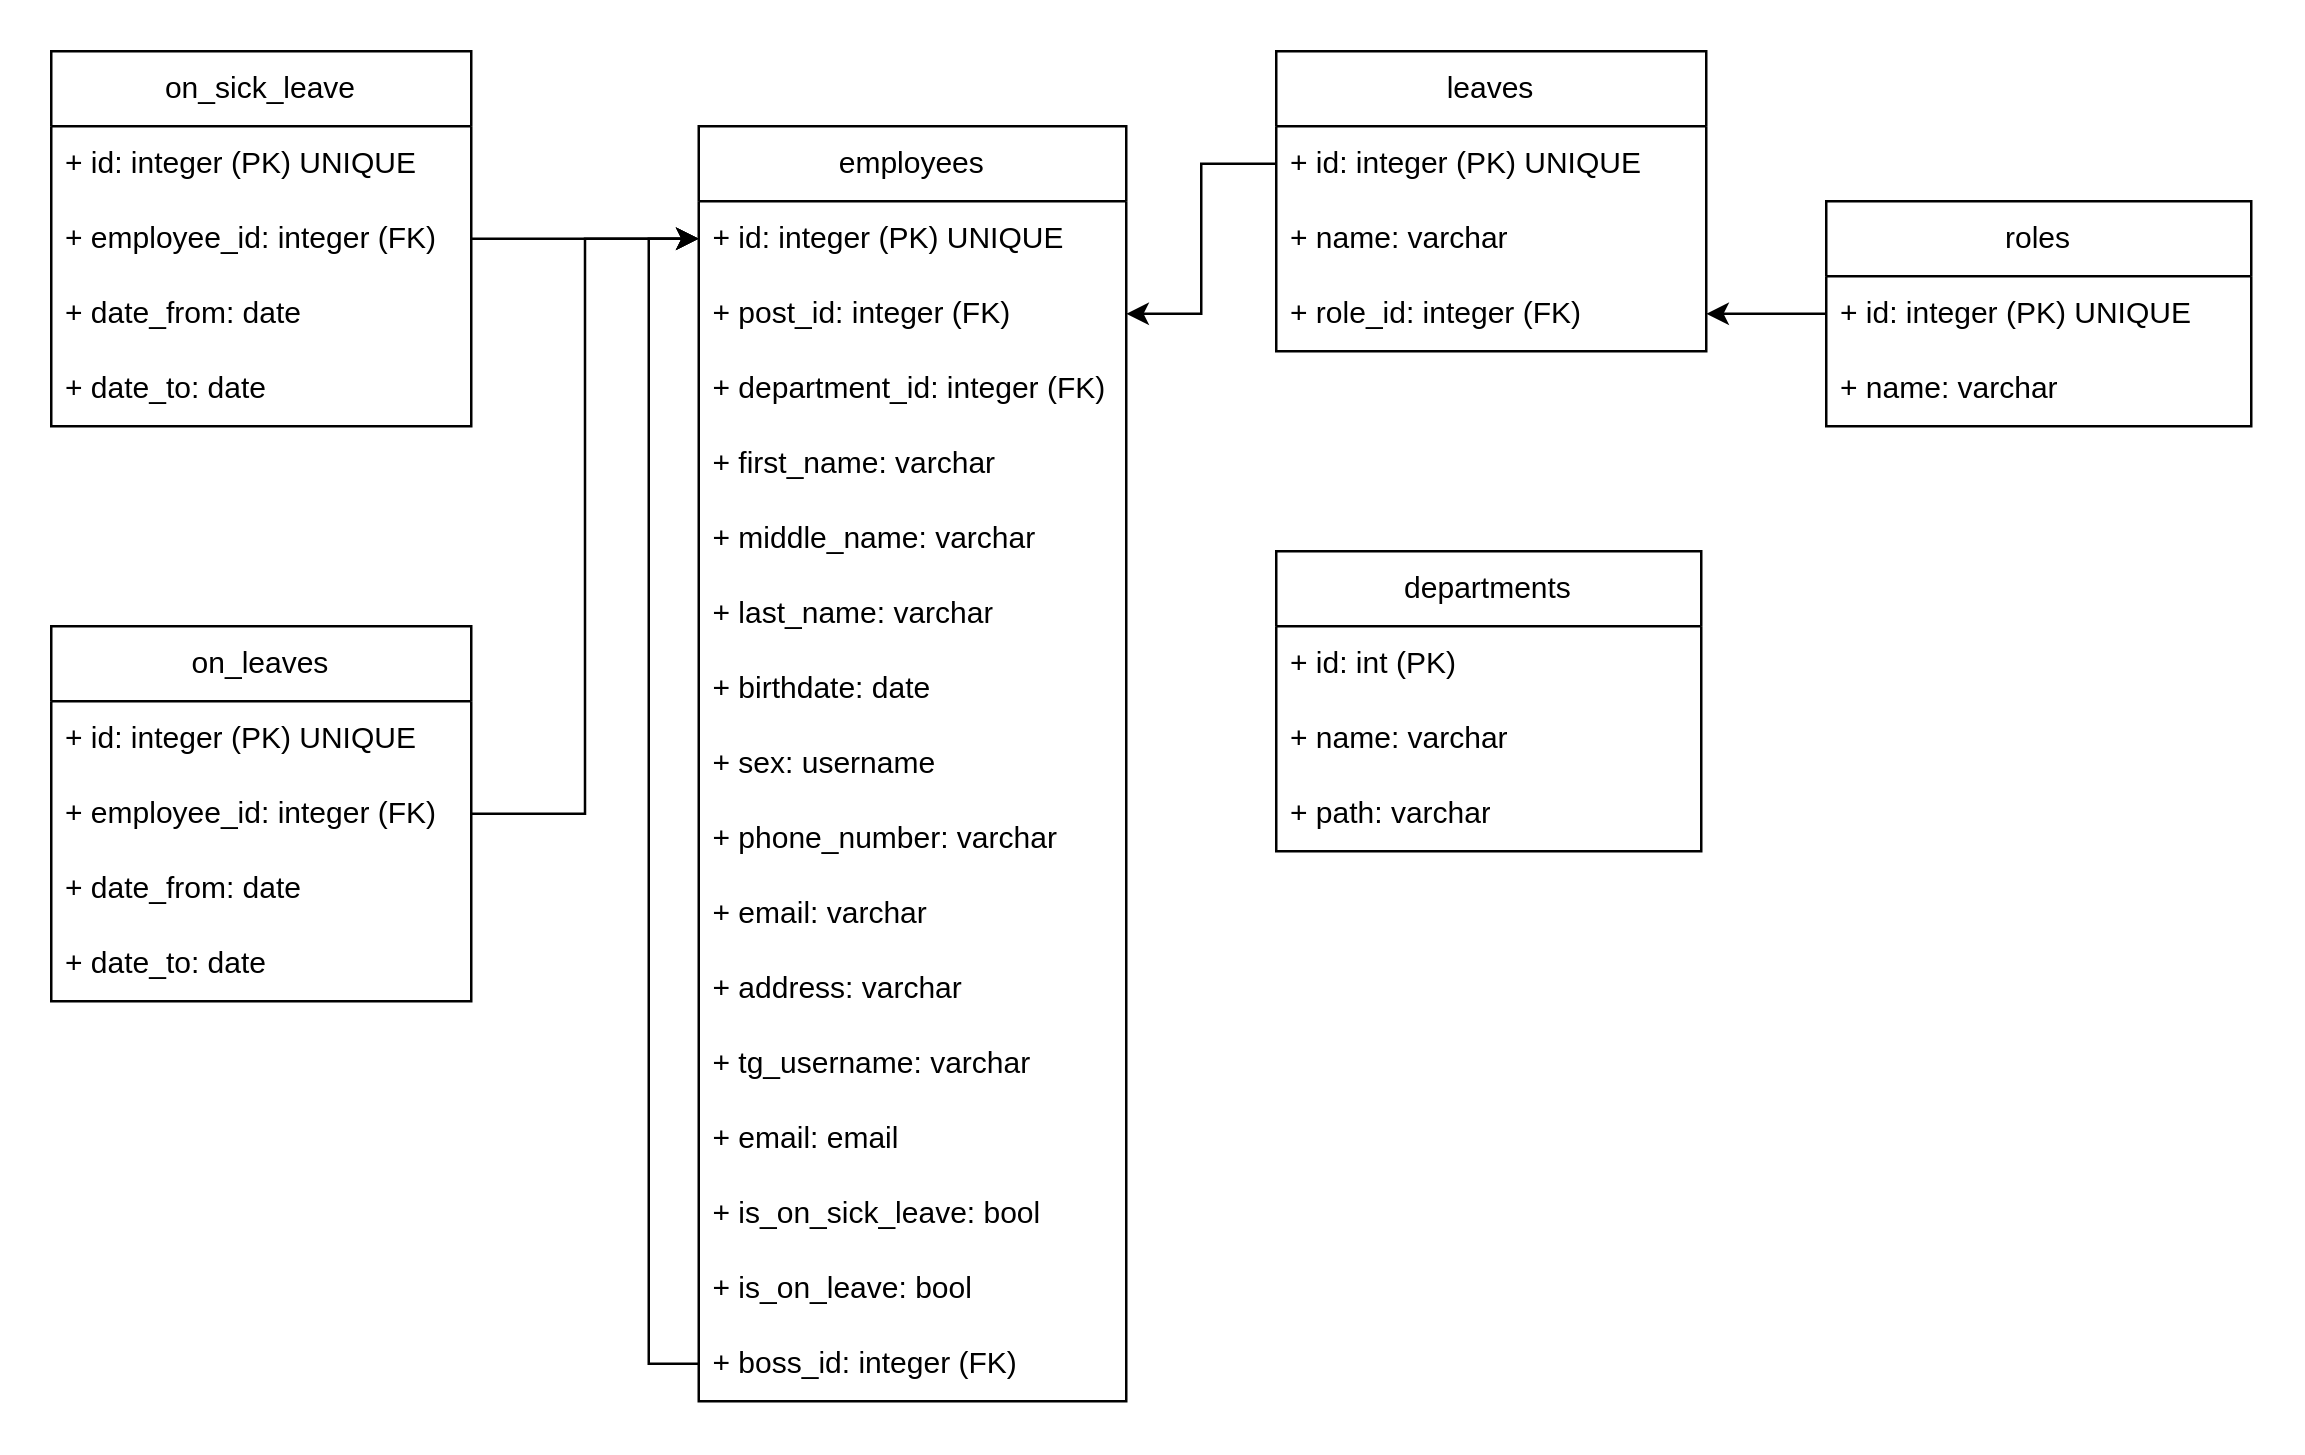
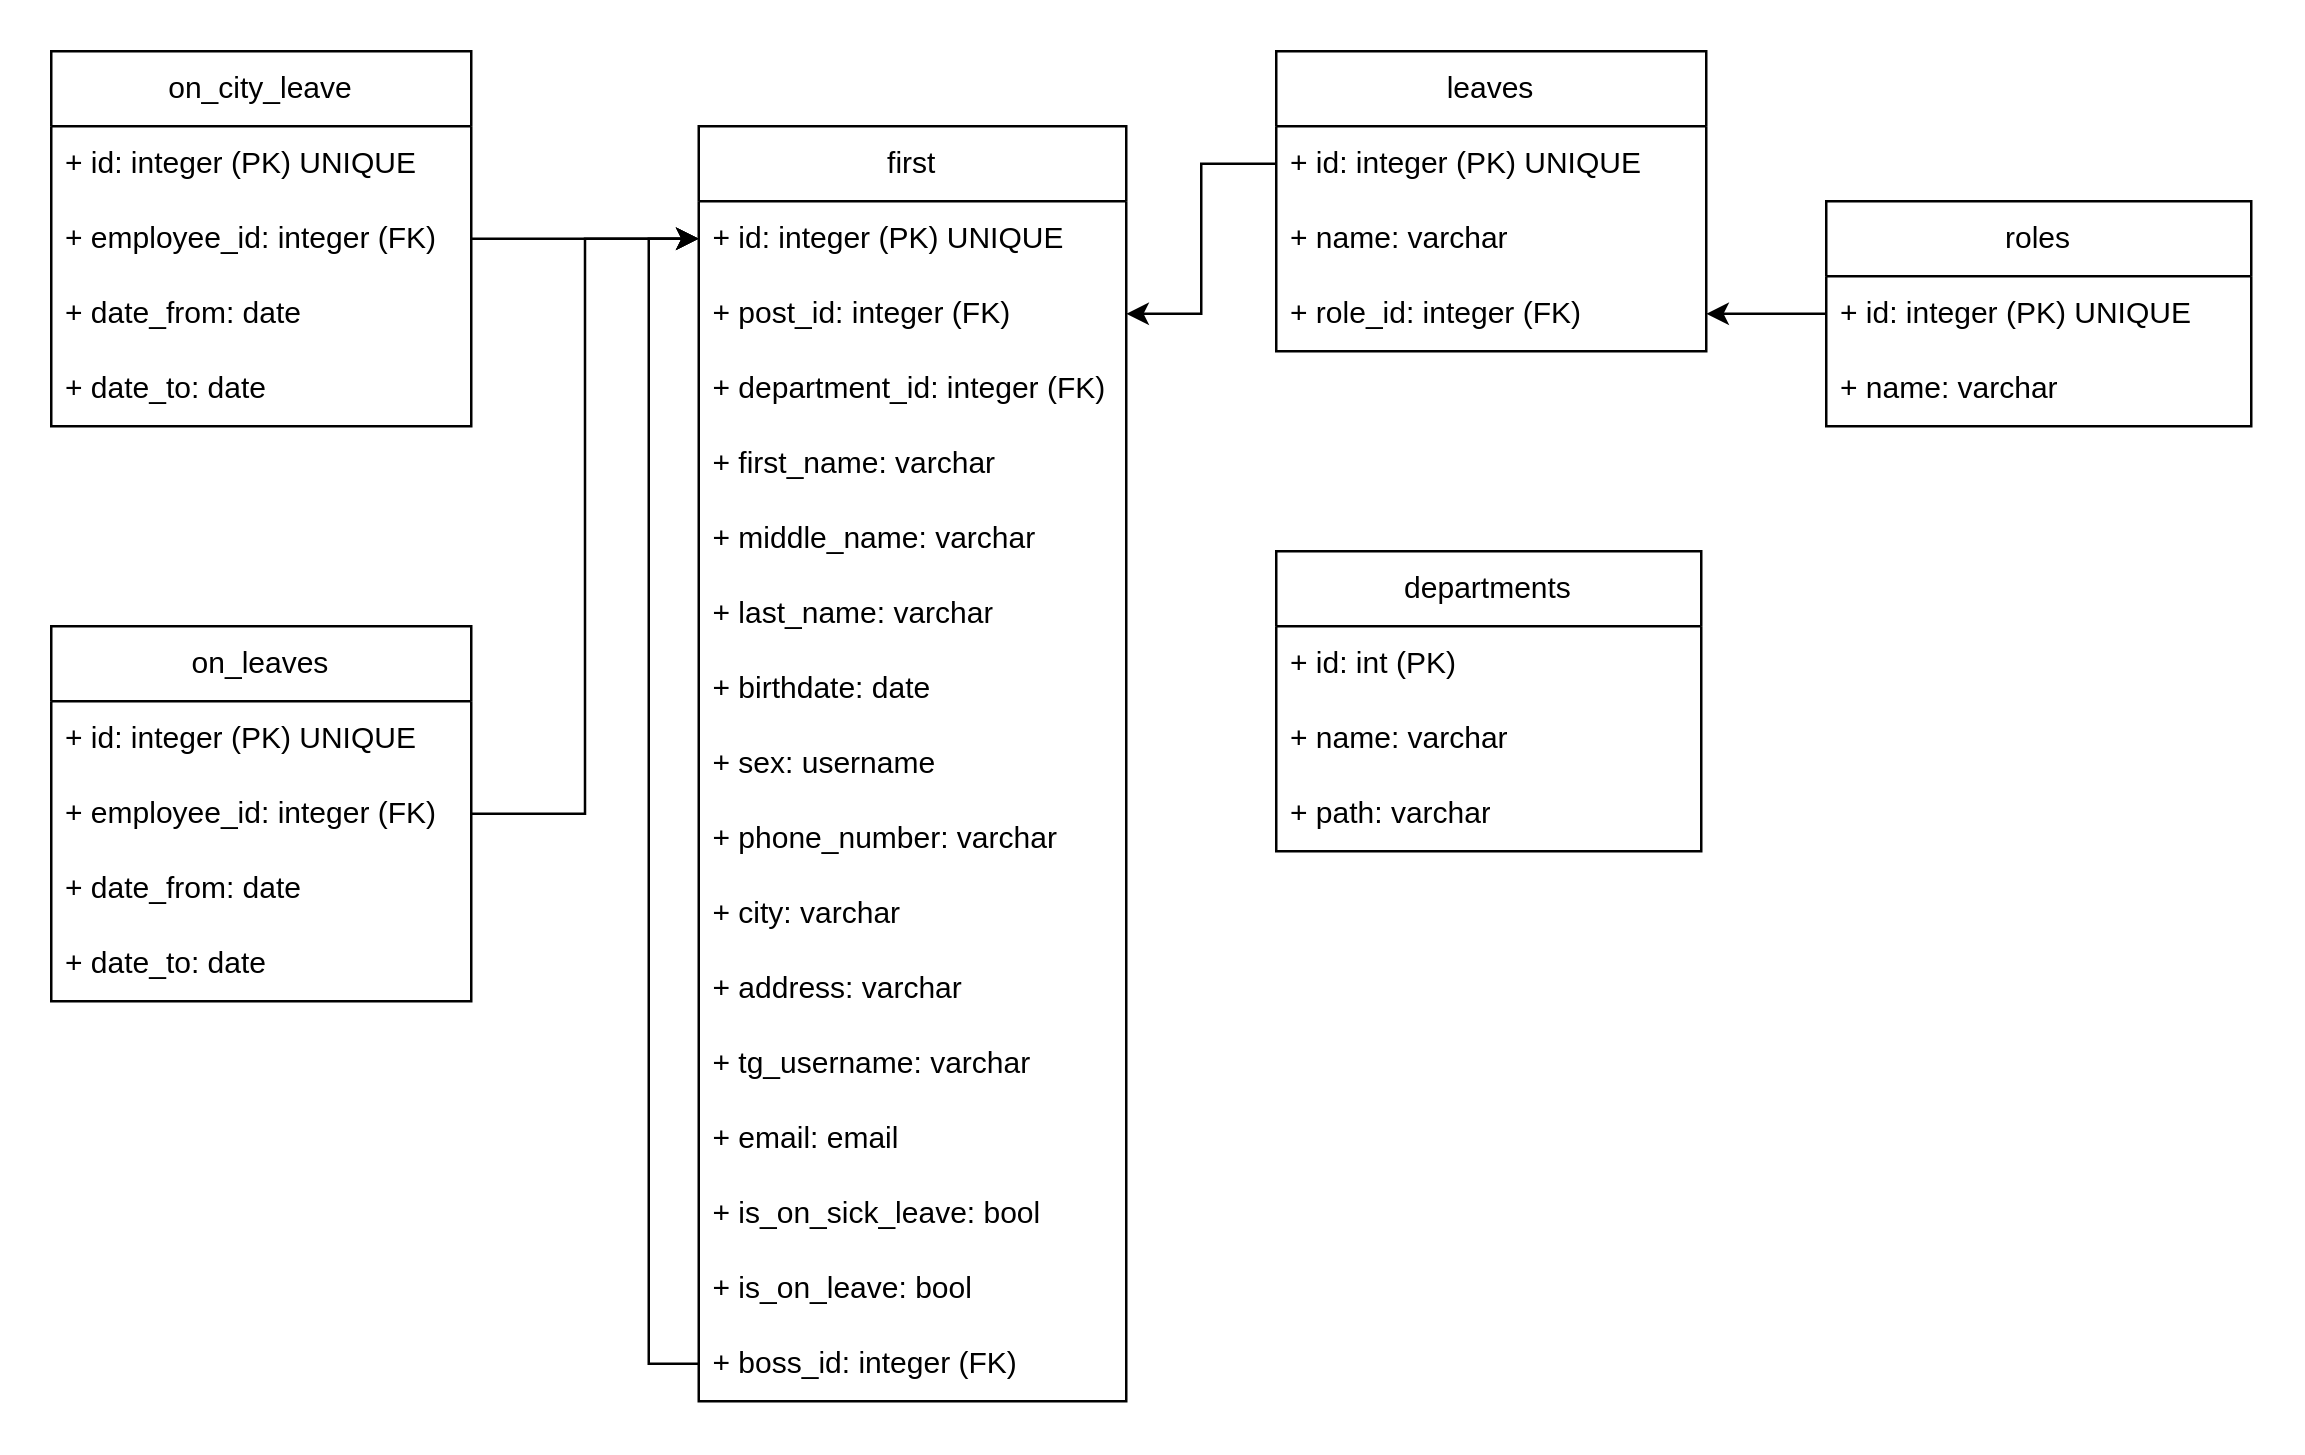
(261, 89) -> (261, 89)
(913, 164) -> (913, 164)
(829, 914) -> (824, 914)
